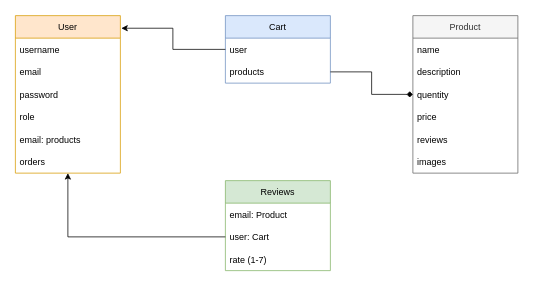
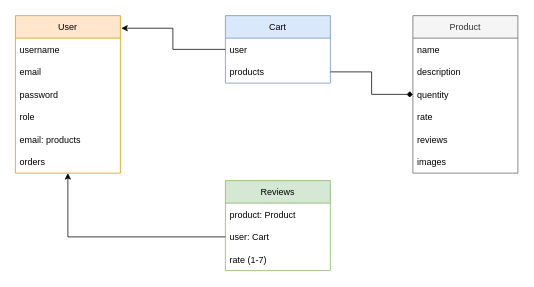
(428, 117) -> (427, 117)
(260, 215) -> (267, 215)
